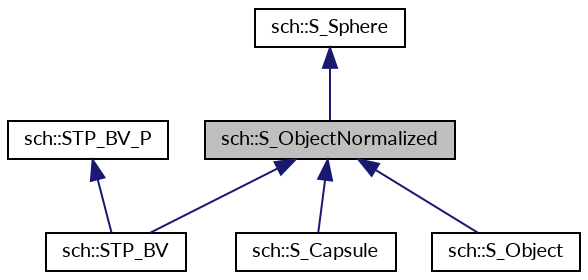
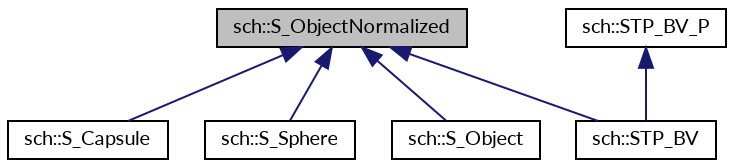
(330, 94) -> (306, 93)
